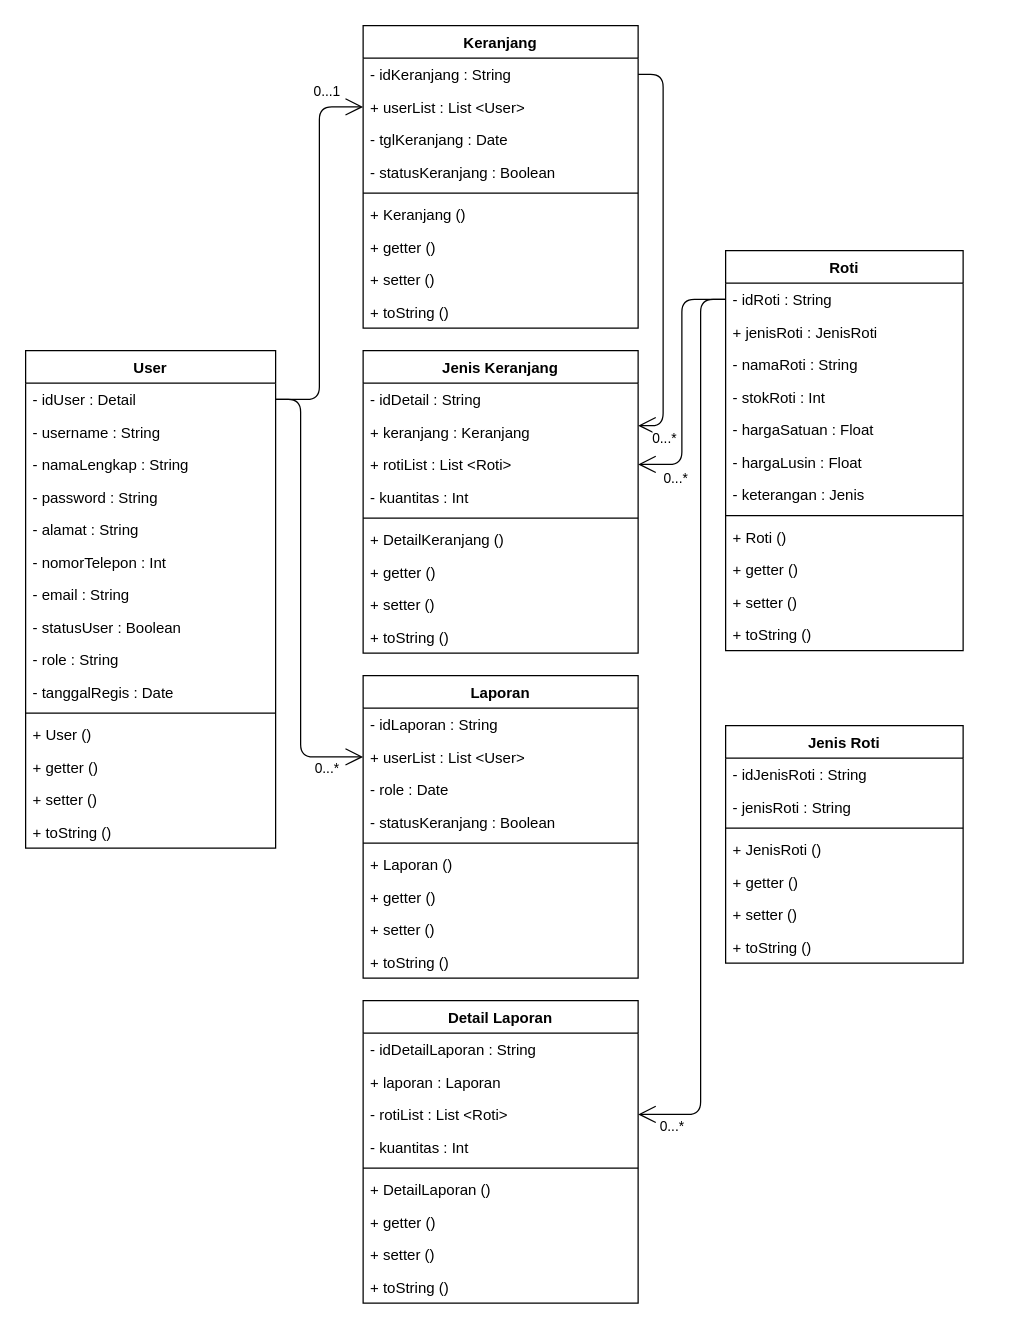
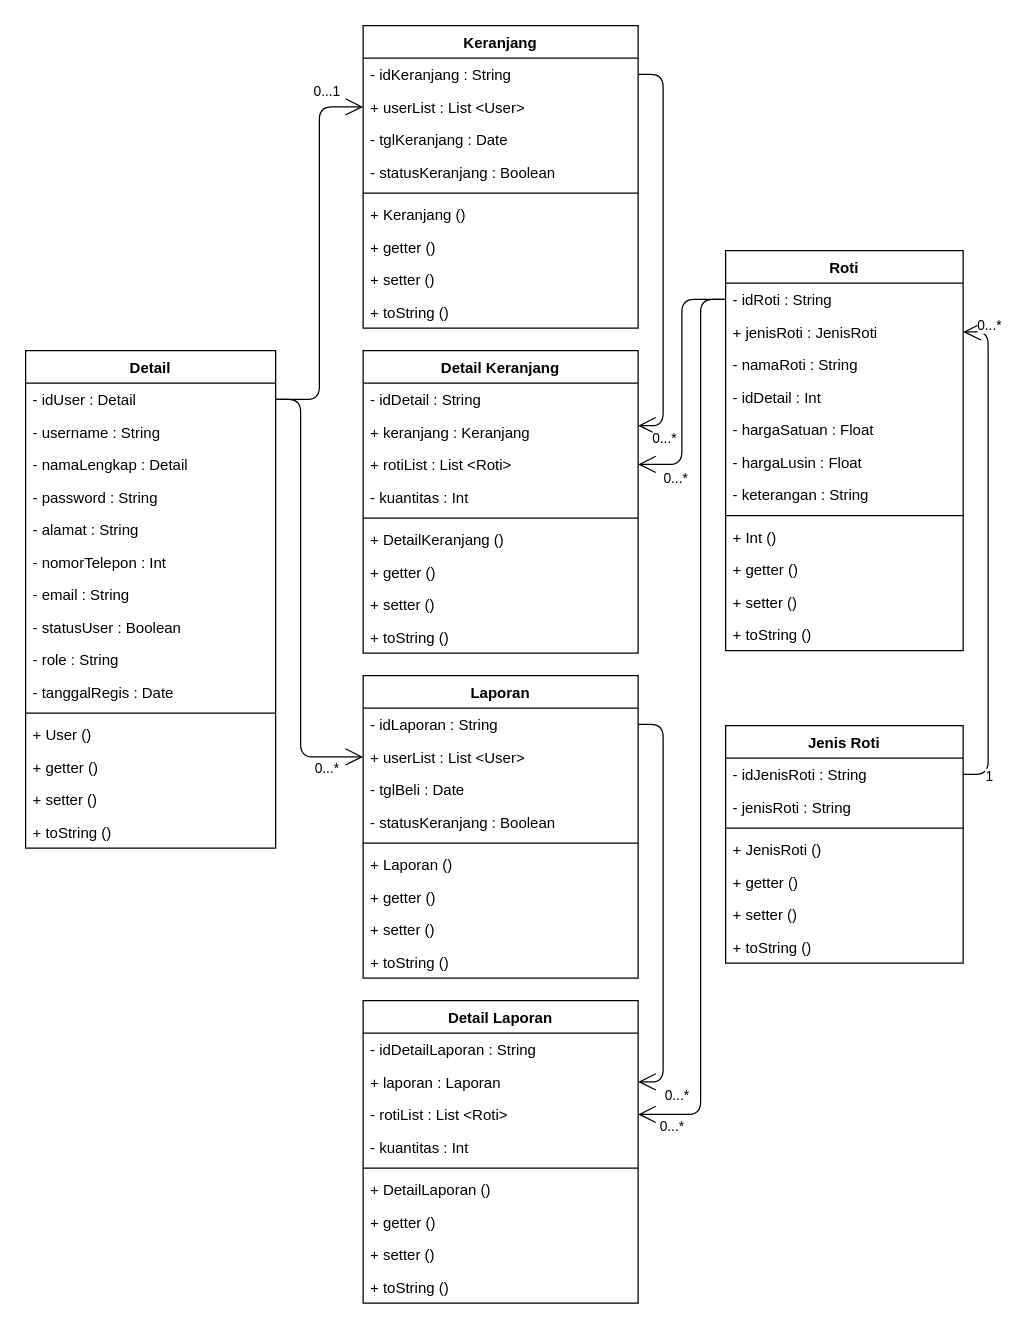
(150, 368) -> (150, 368)
(500, 368) -> (500, 368)
(790, 398) -> (786, 398)
(115, 465) -> (113, 465)
(807, 495) -> (811, 495)
(764, 538) -> (762, 538)
none -> (988, 554)
(415, 790) -> (424, 790)
none -> (663, 903)
